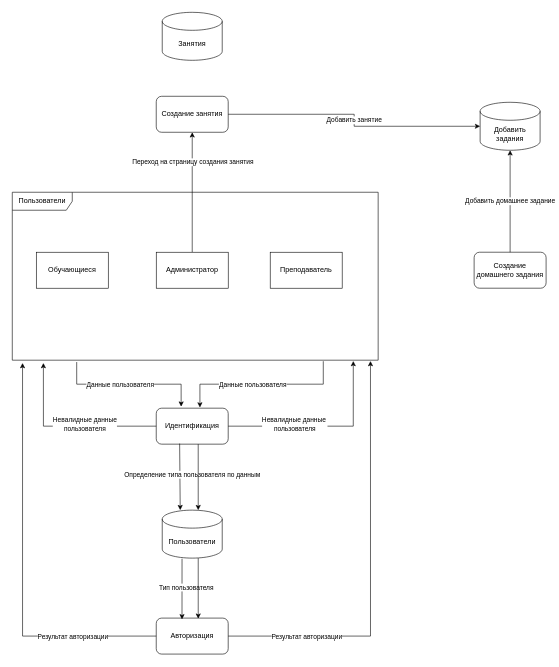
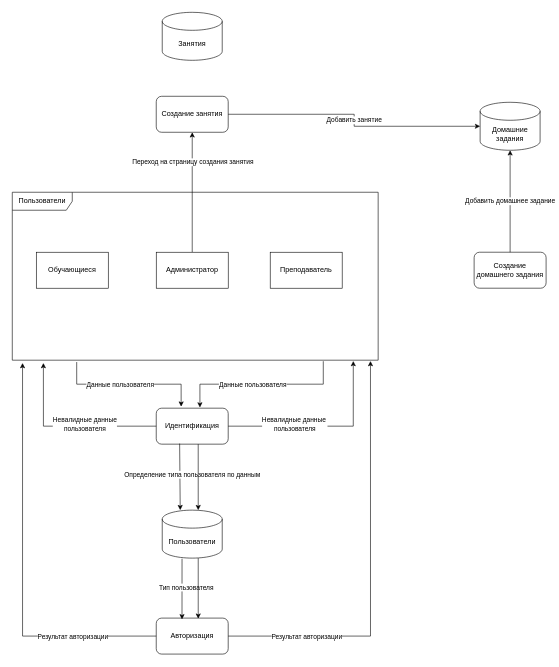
(510, 134) -> (510, 134)
